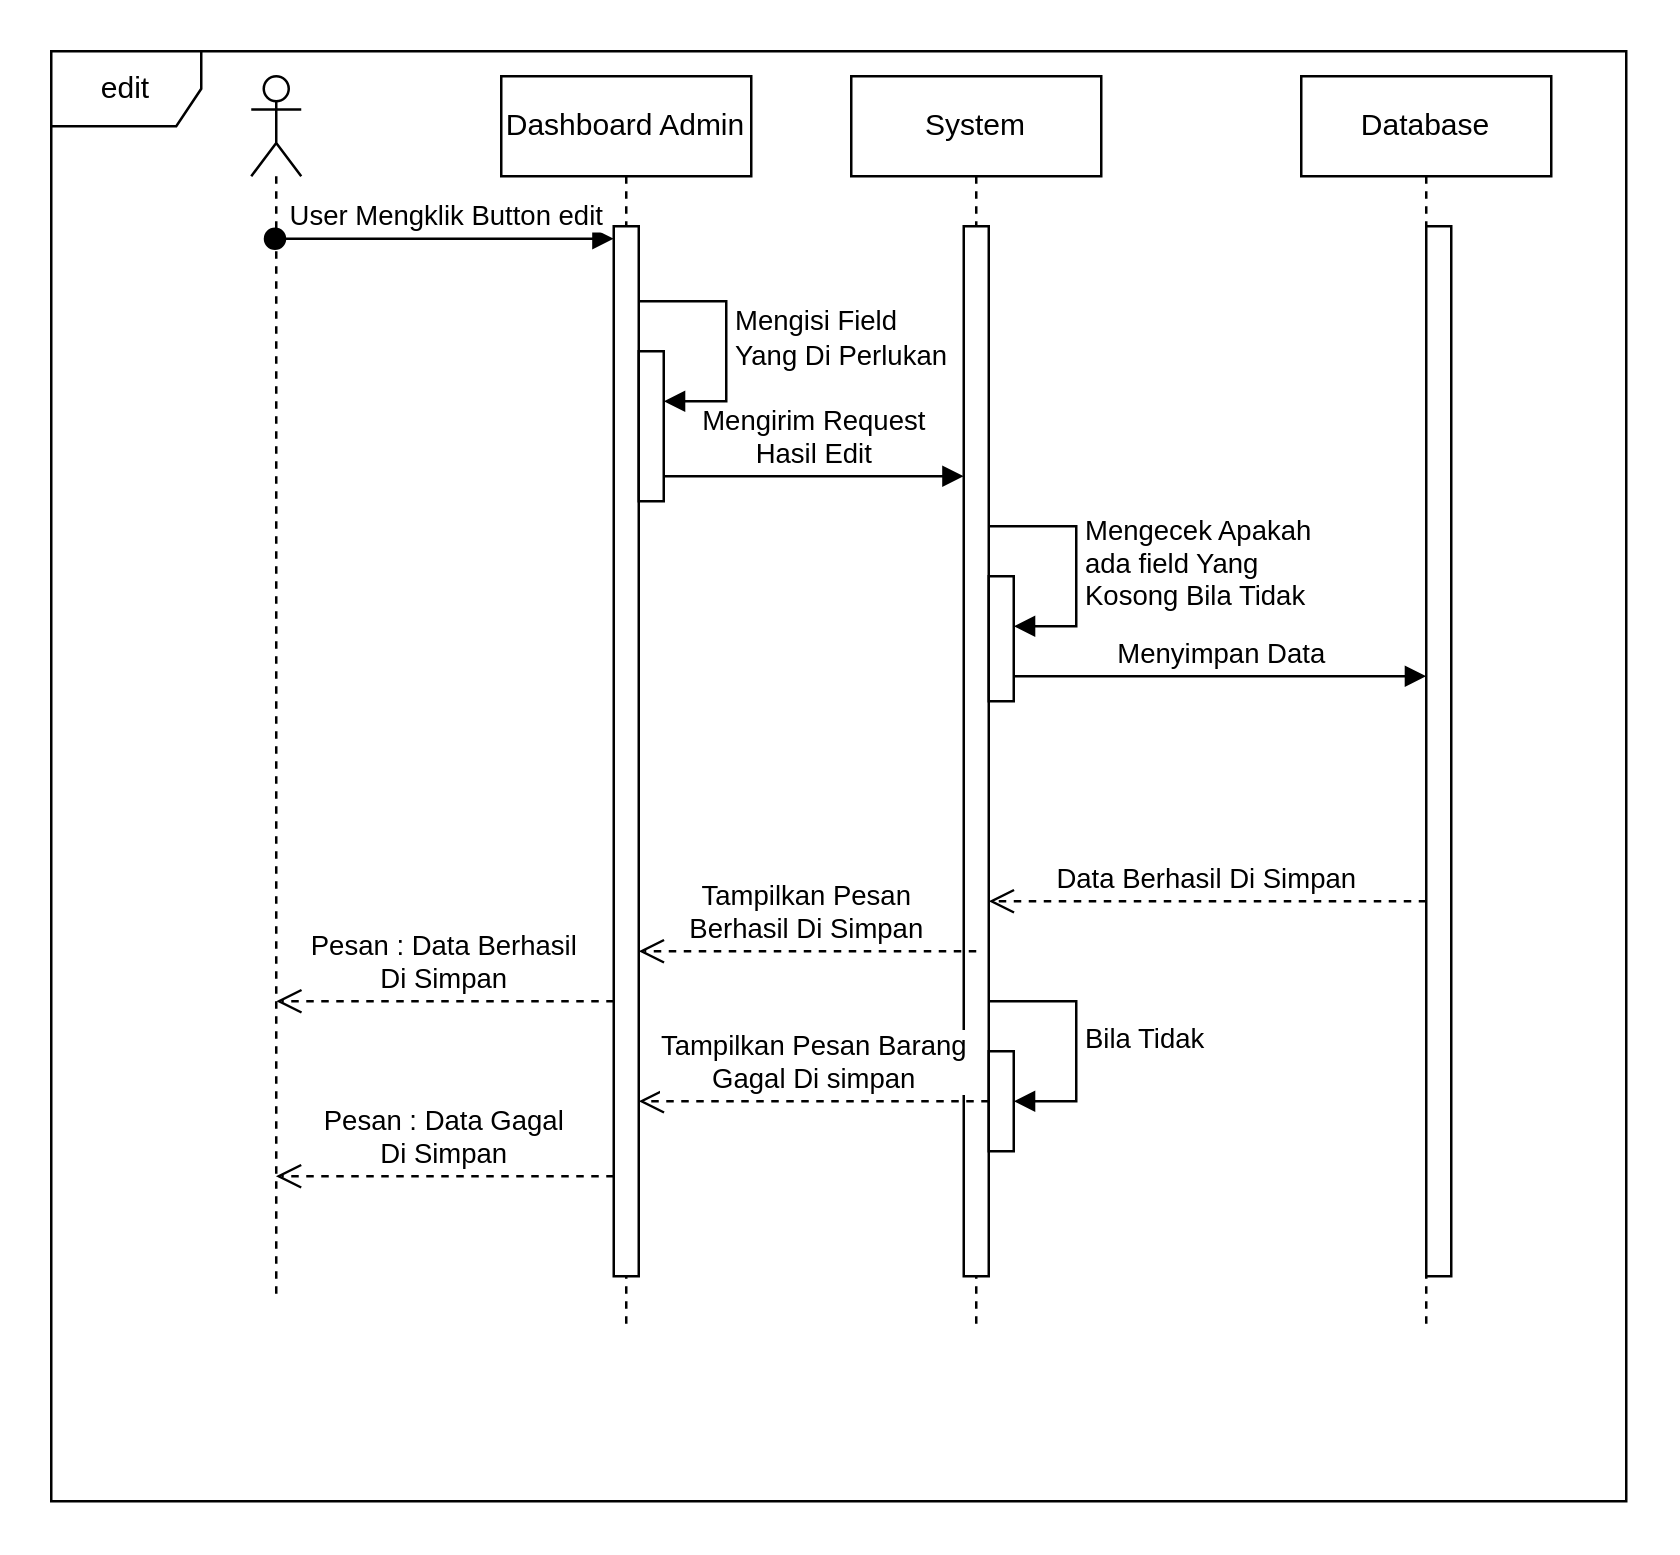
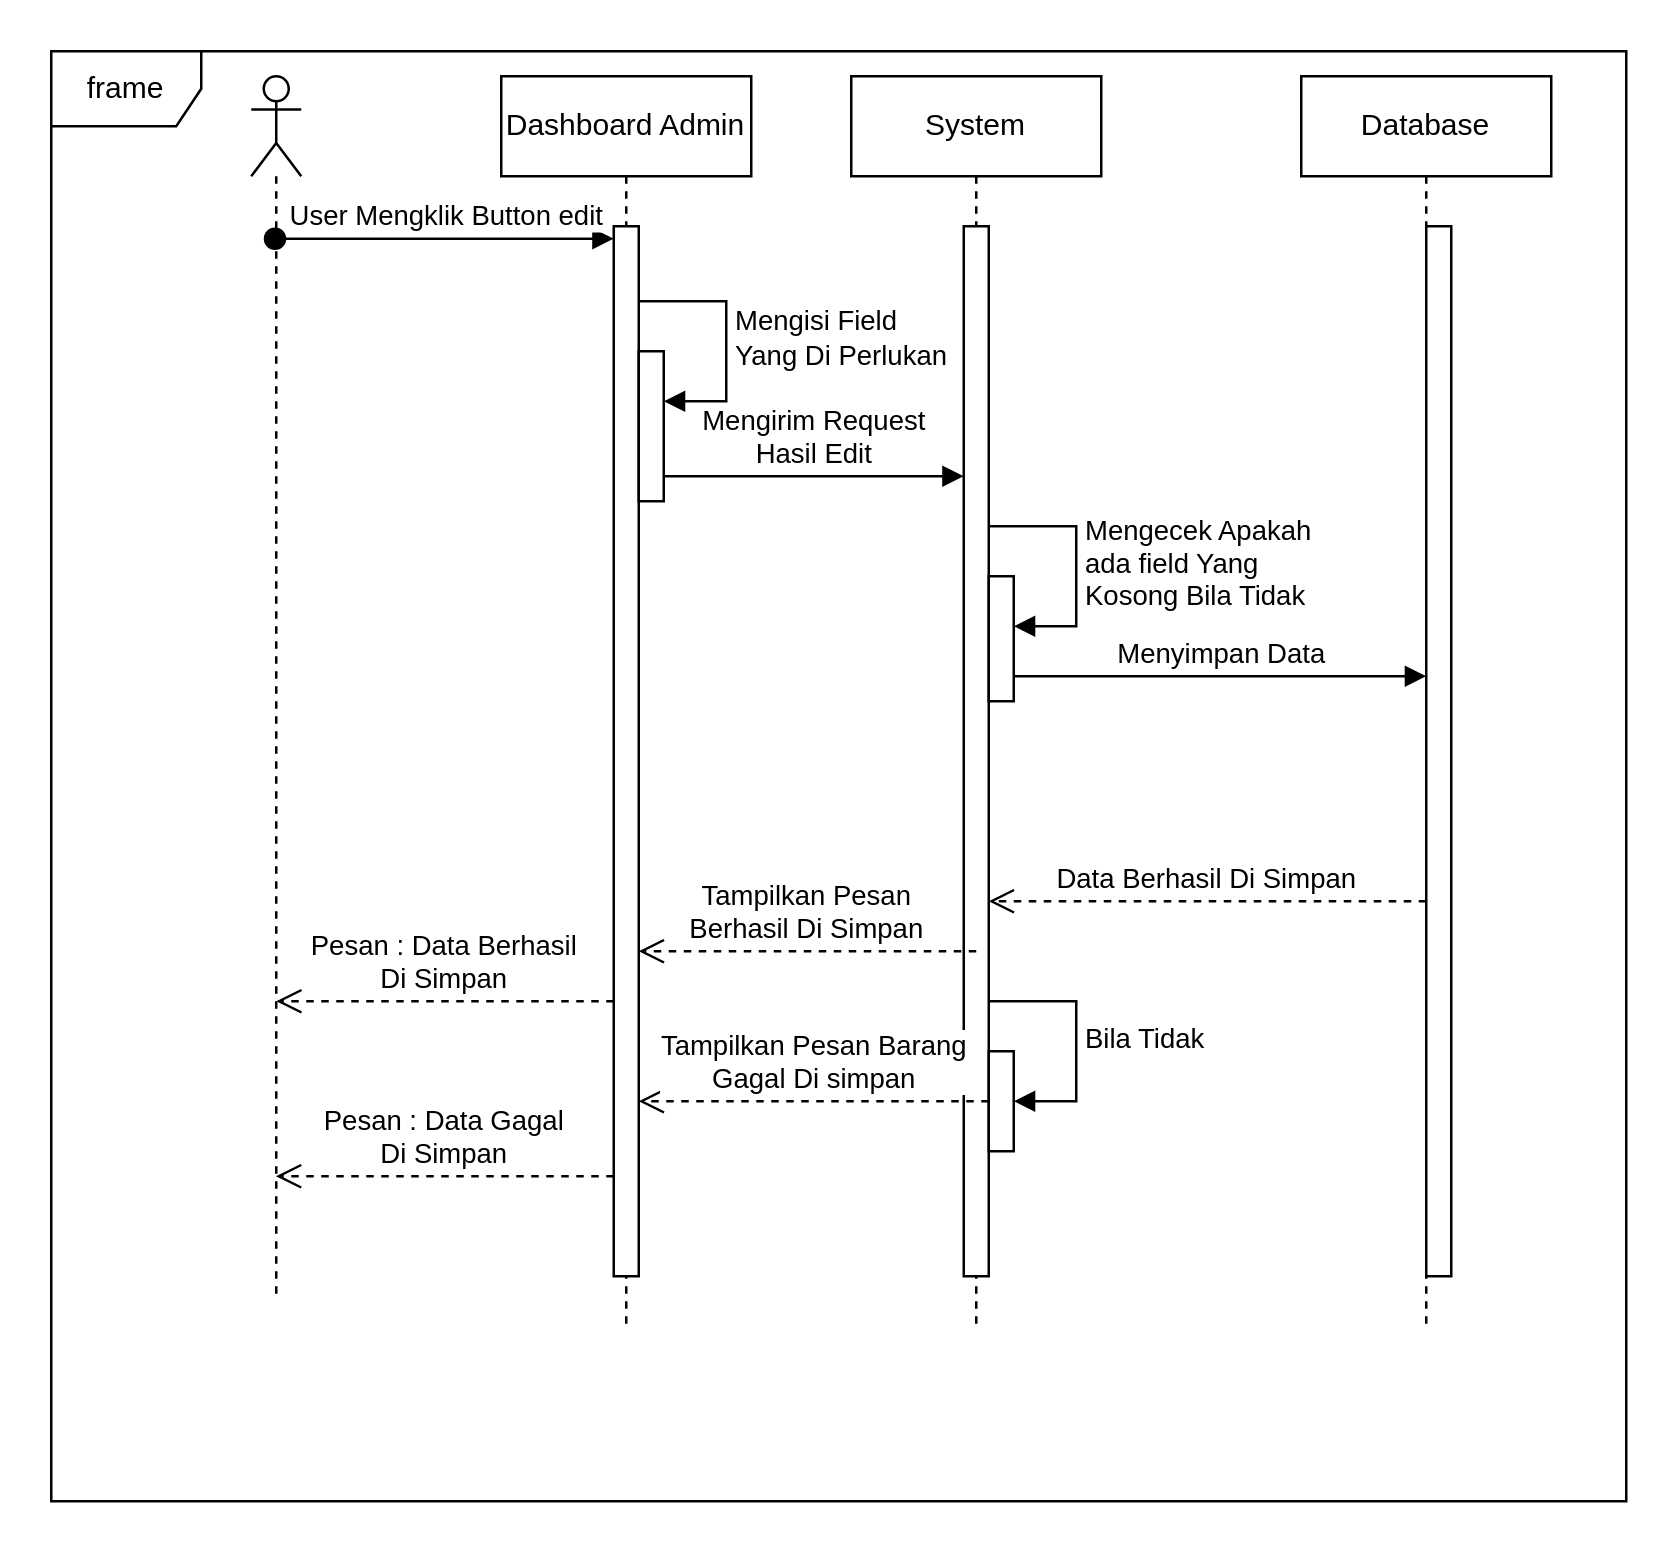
(126, 89) -> (126, 89)
